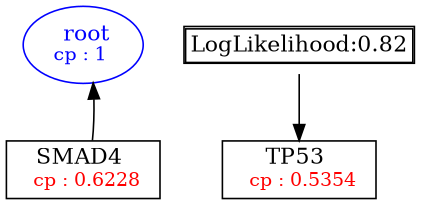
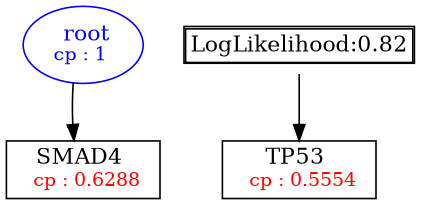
(94, 120) -> (72, 104)
(87, 180) -> (87, 180)
(303, 180) -> (303, 180)
